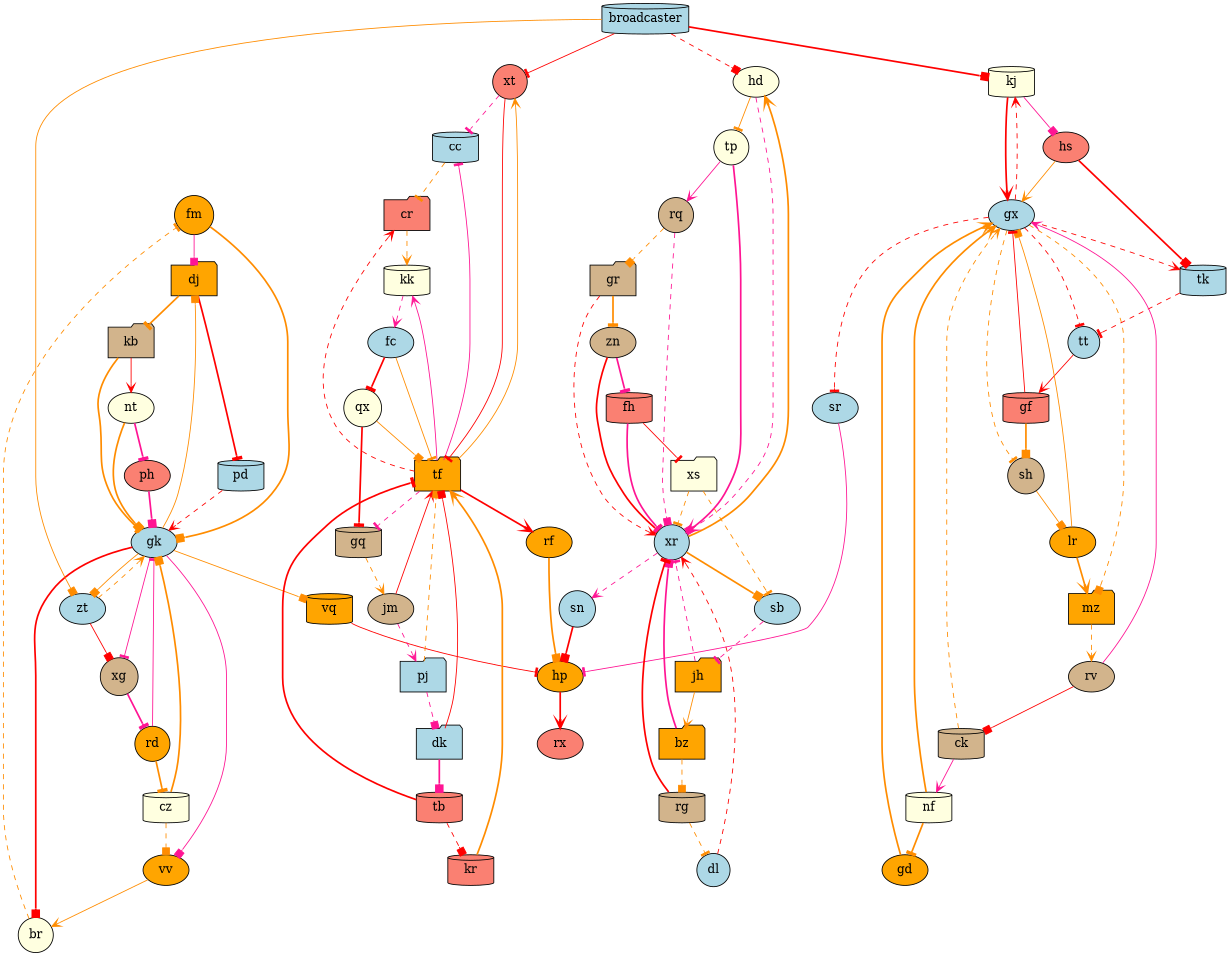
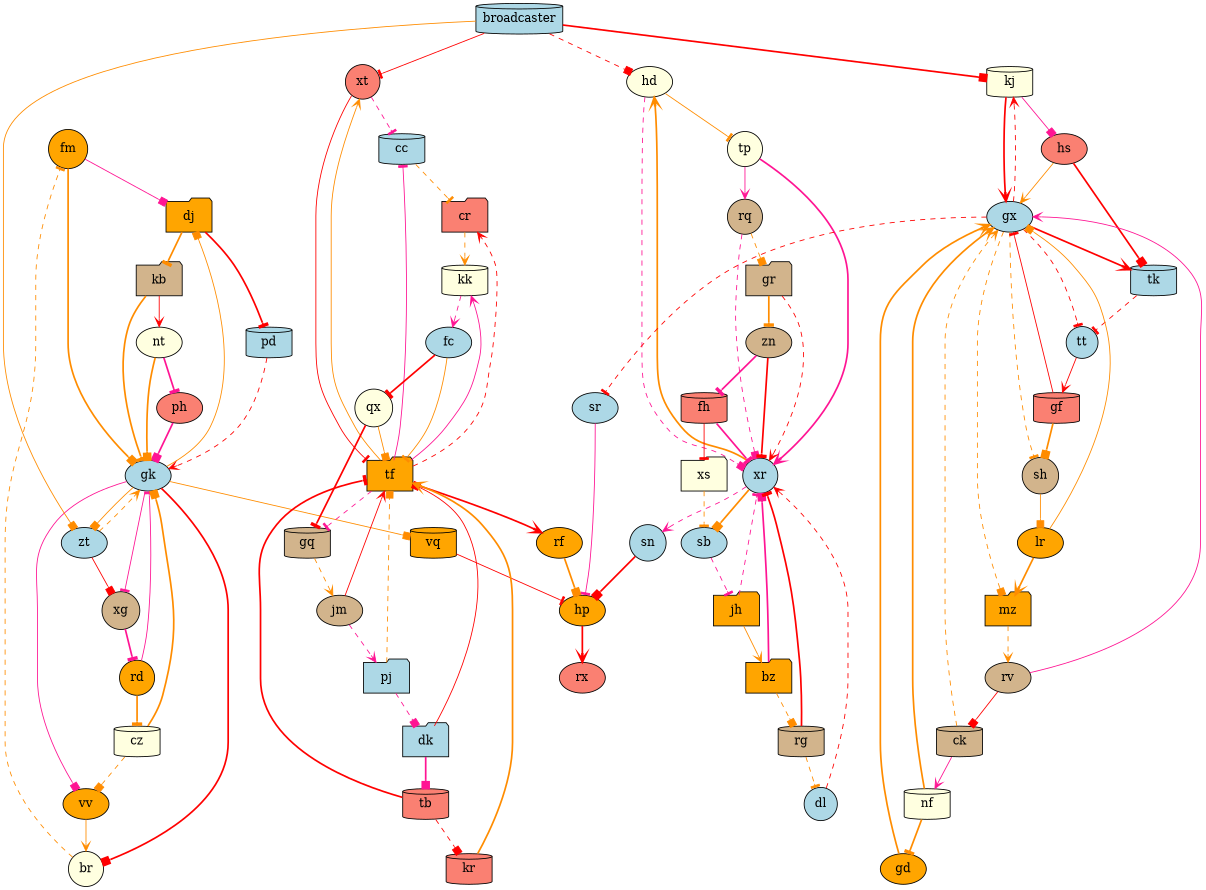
(1102, 243) -> (1076, 246)
(684, 506) -> none
